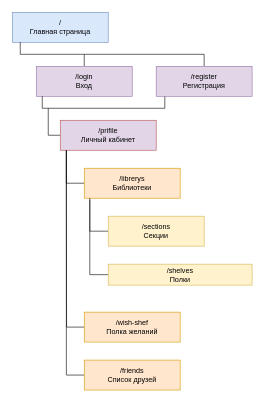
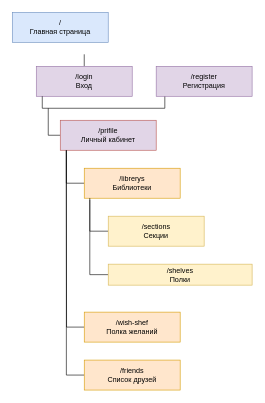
(112, 54) -> none
